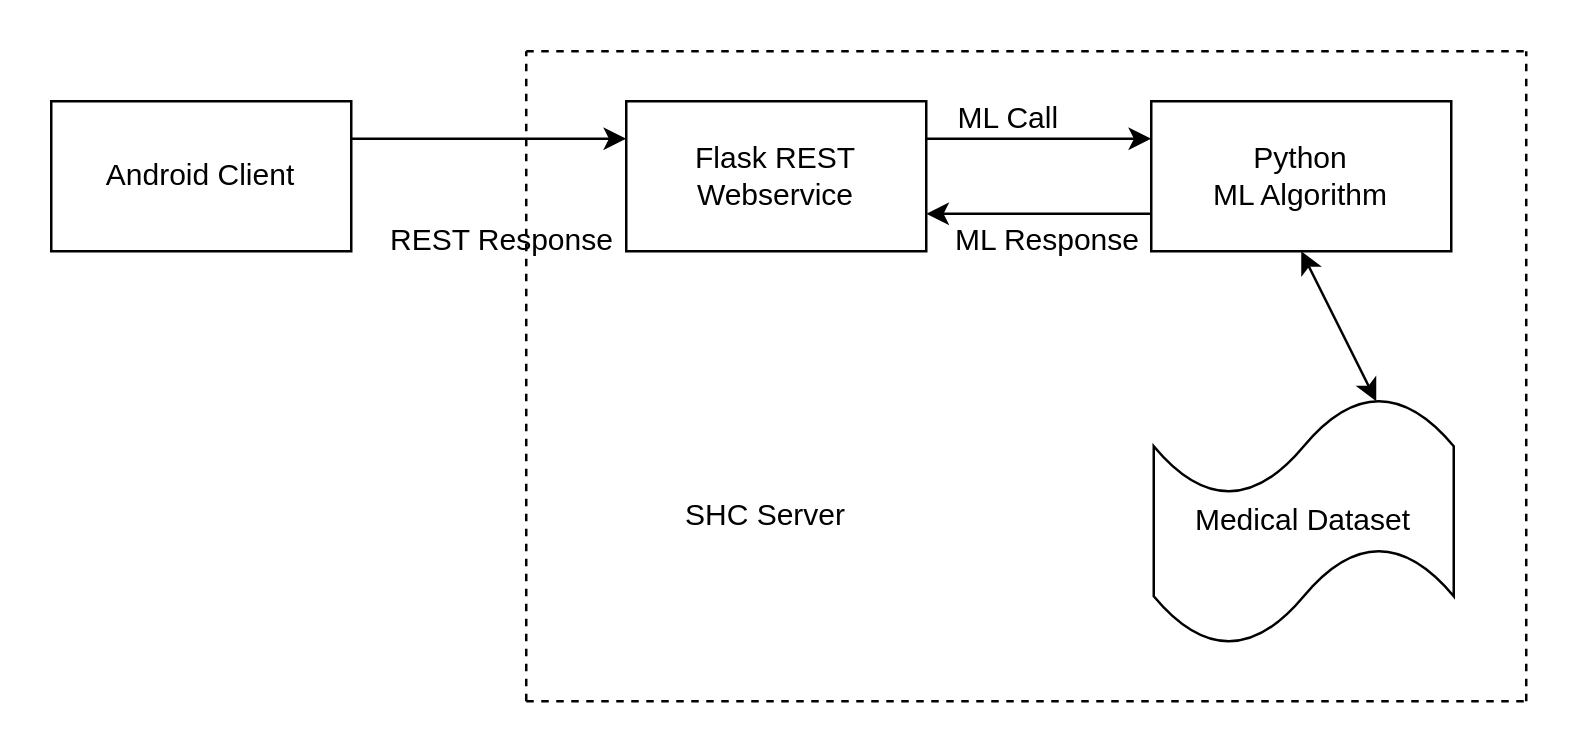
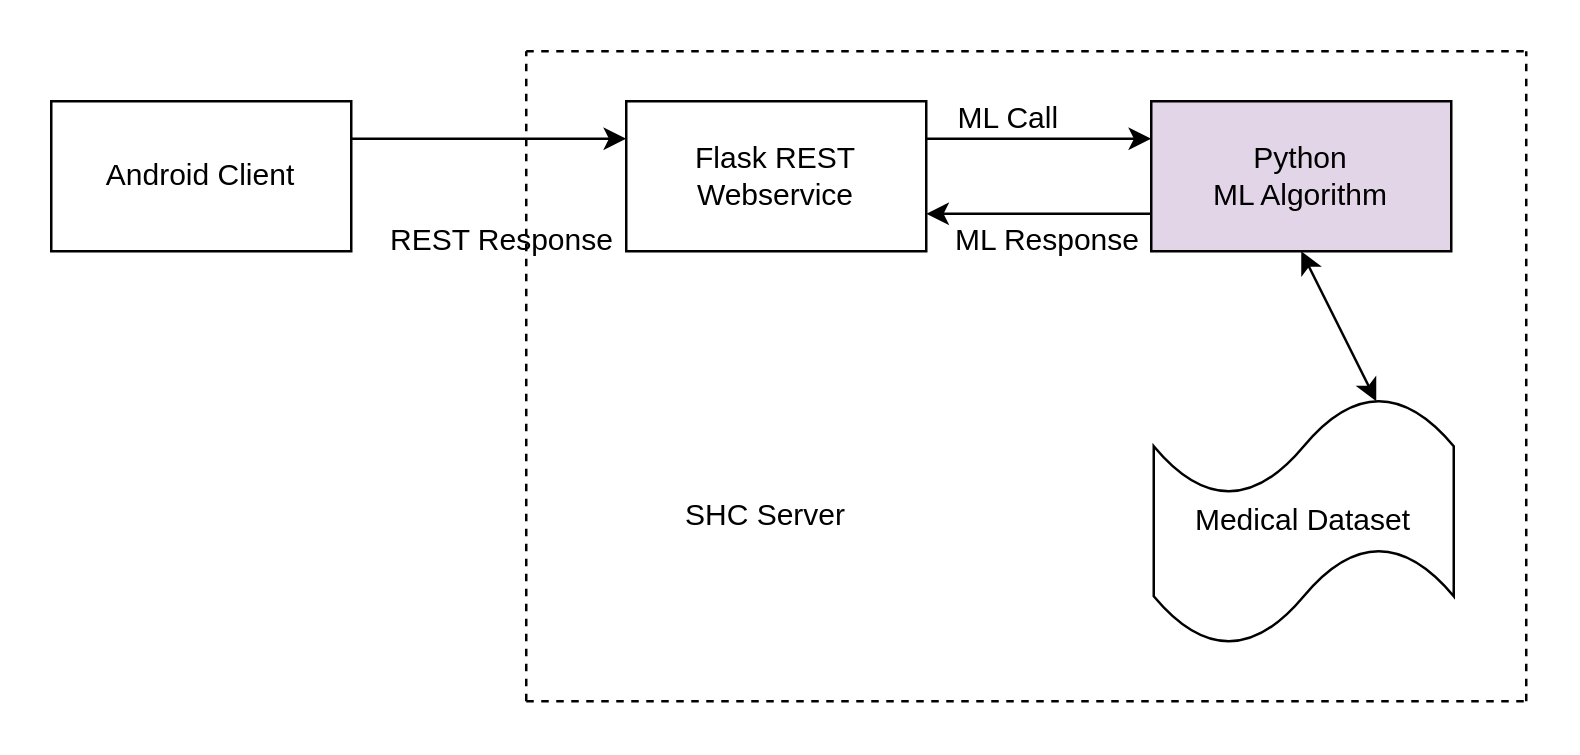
(1301, 176) -> (1301, 176)
